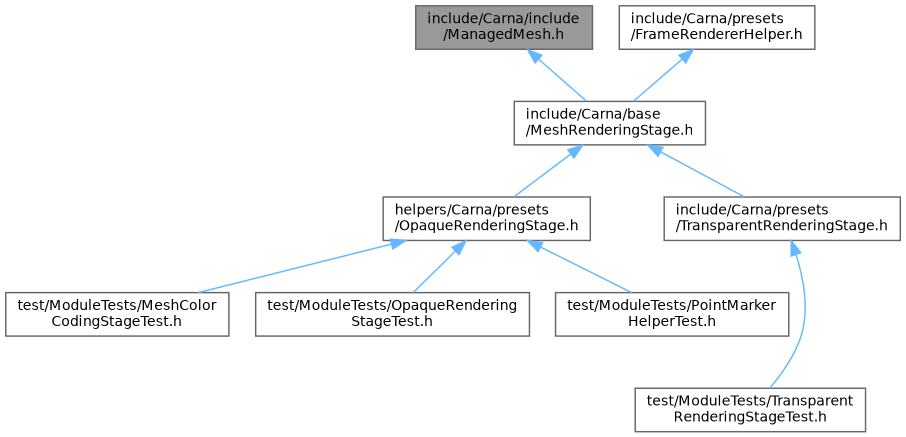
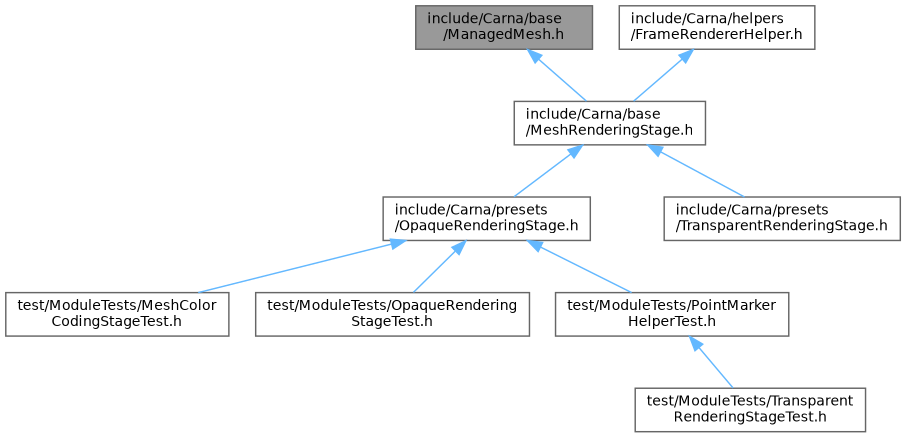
(504, 28) -> (504, 28)
(717, 28) -> (717, 28)
(487, 219) -> (487, 219)
(804, 326) -> (716, 368)
